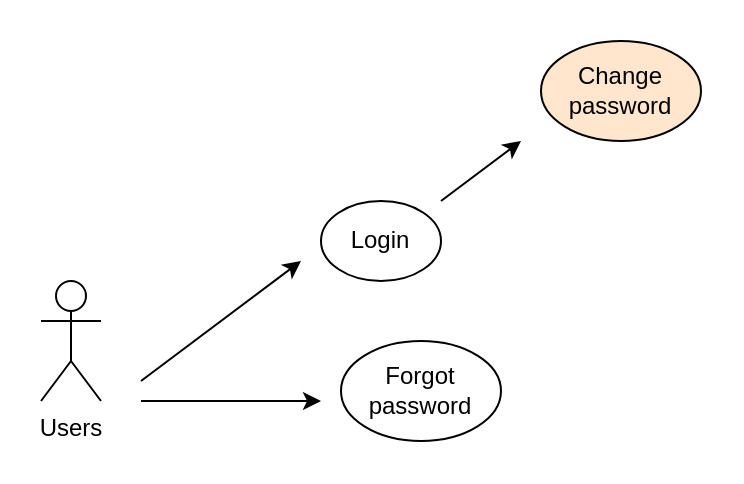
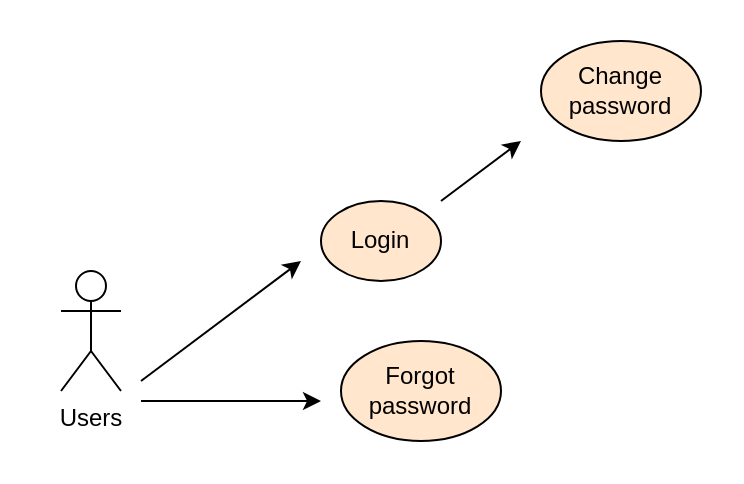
(381, 241) -> (381, 241)
(71, 341) -> (91, 331)
(421, 391) -> (421, 391)
